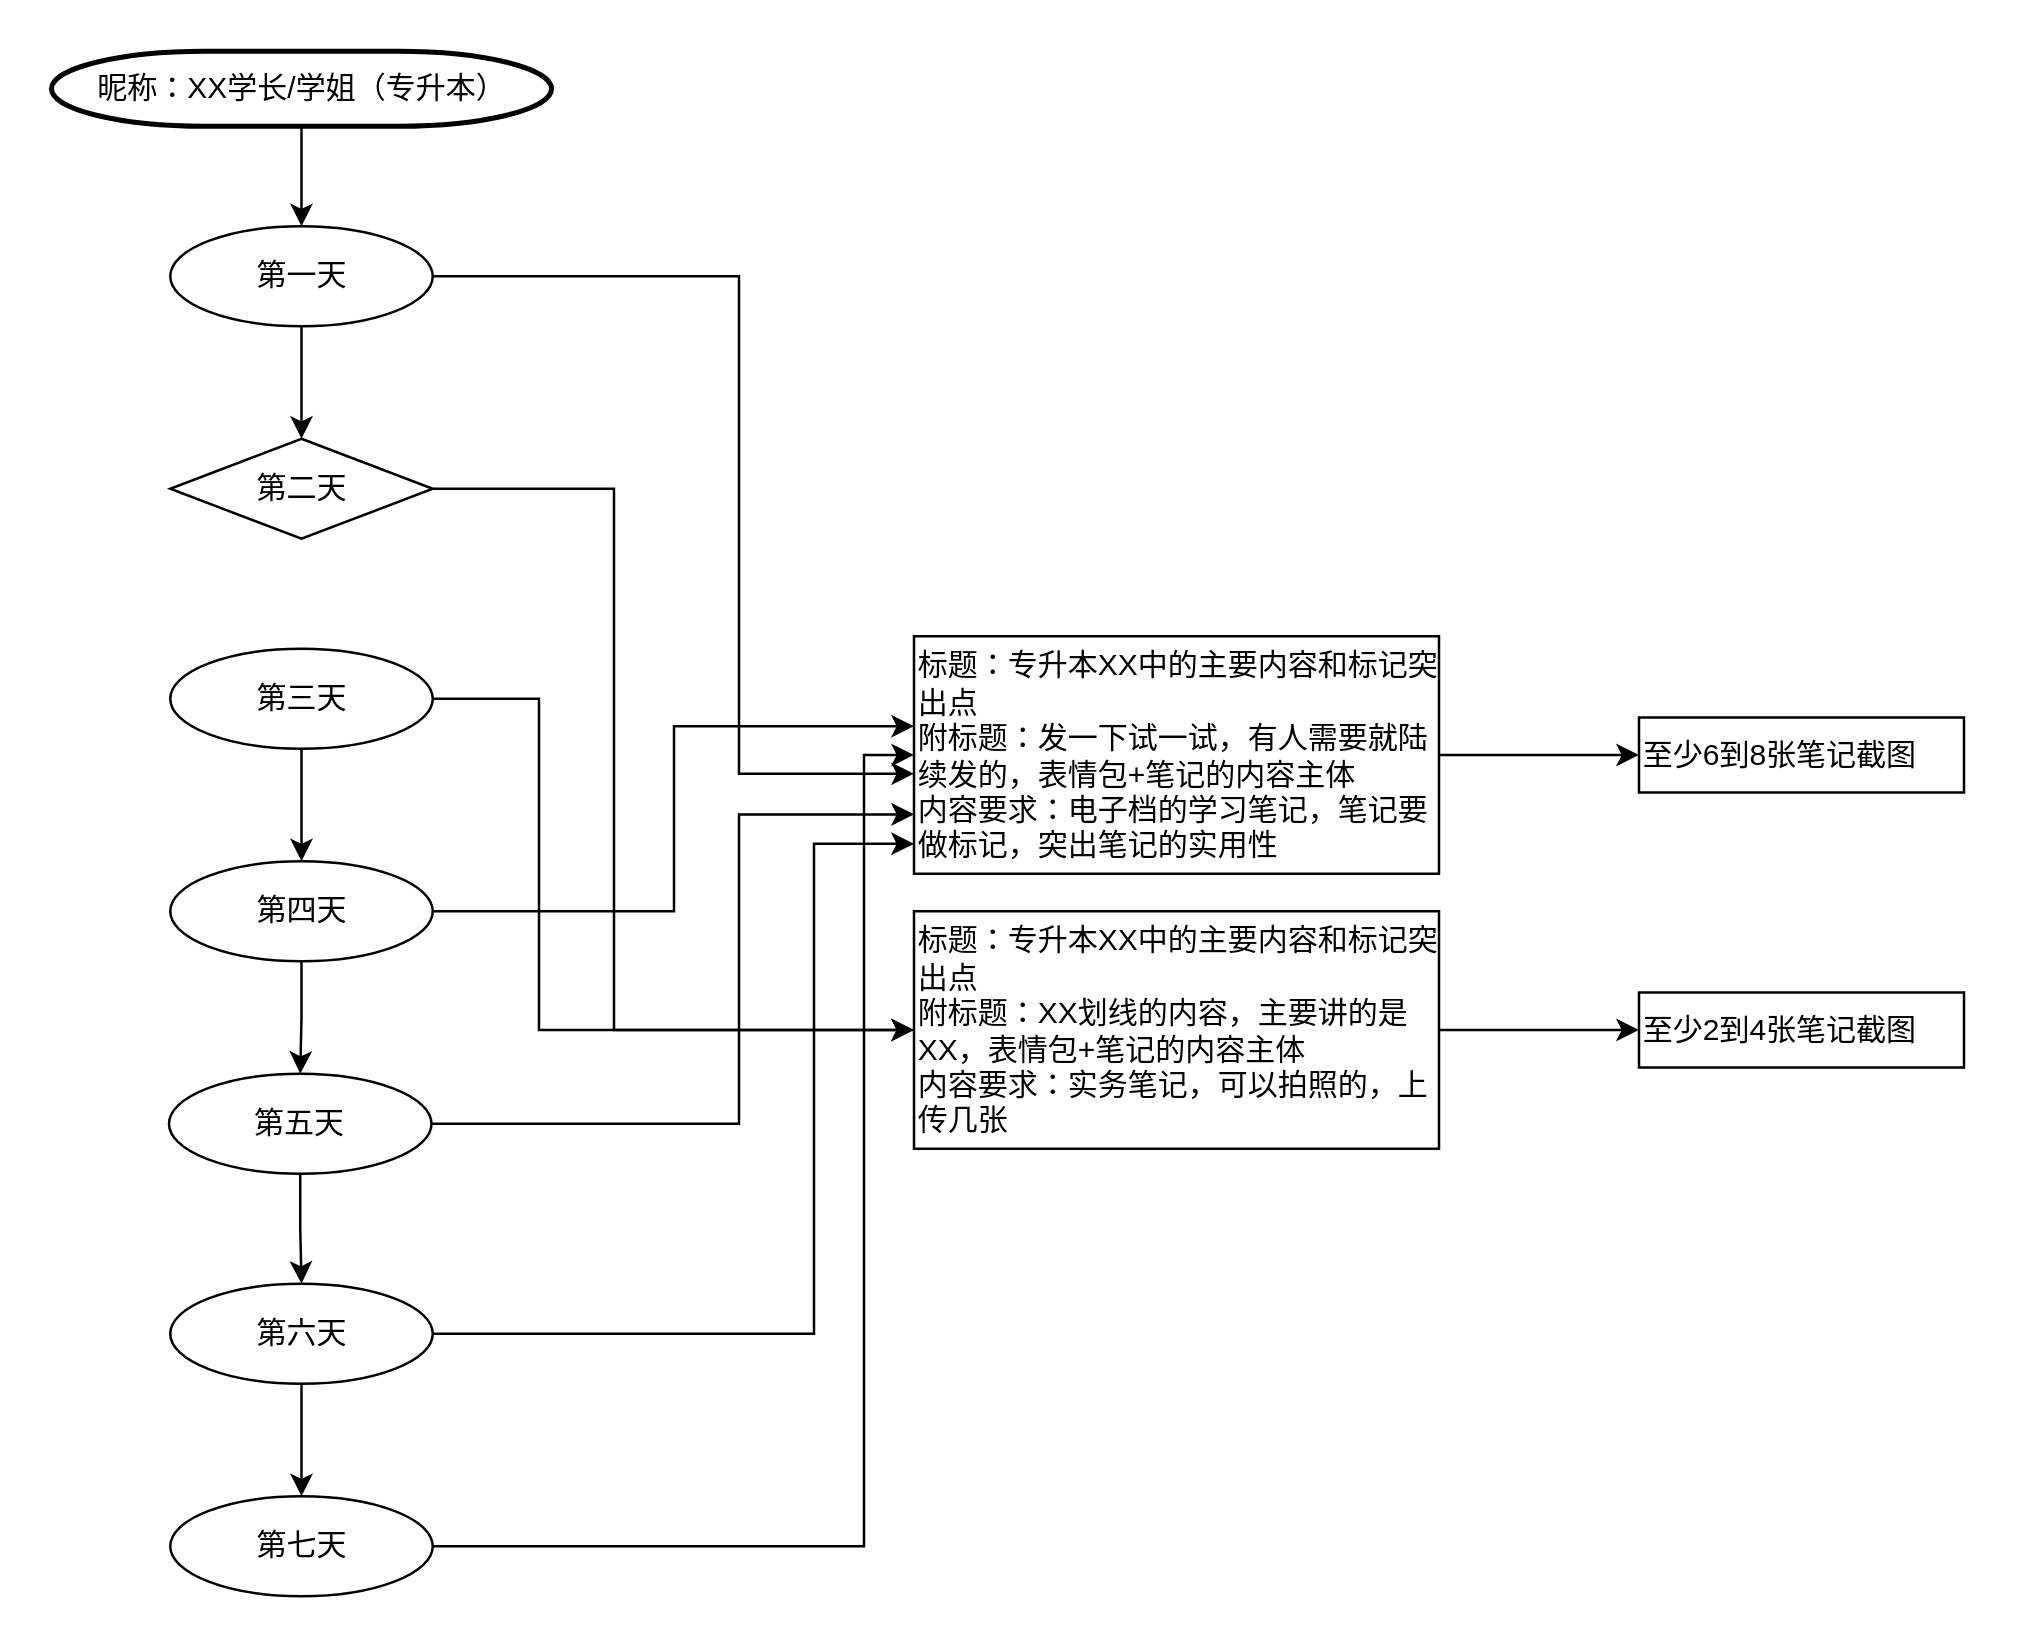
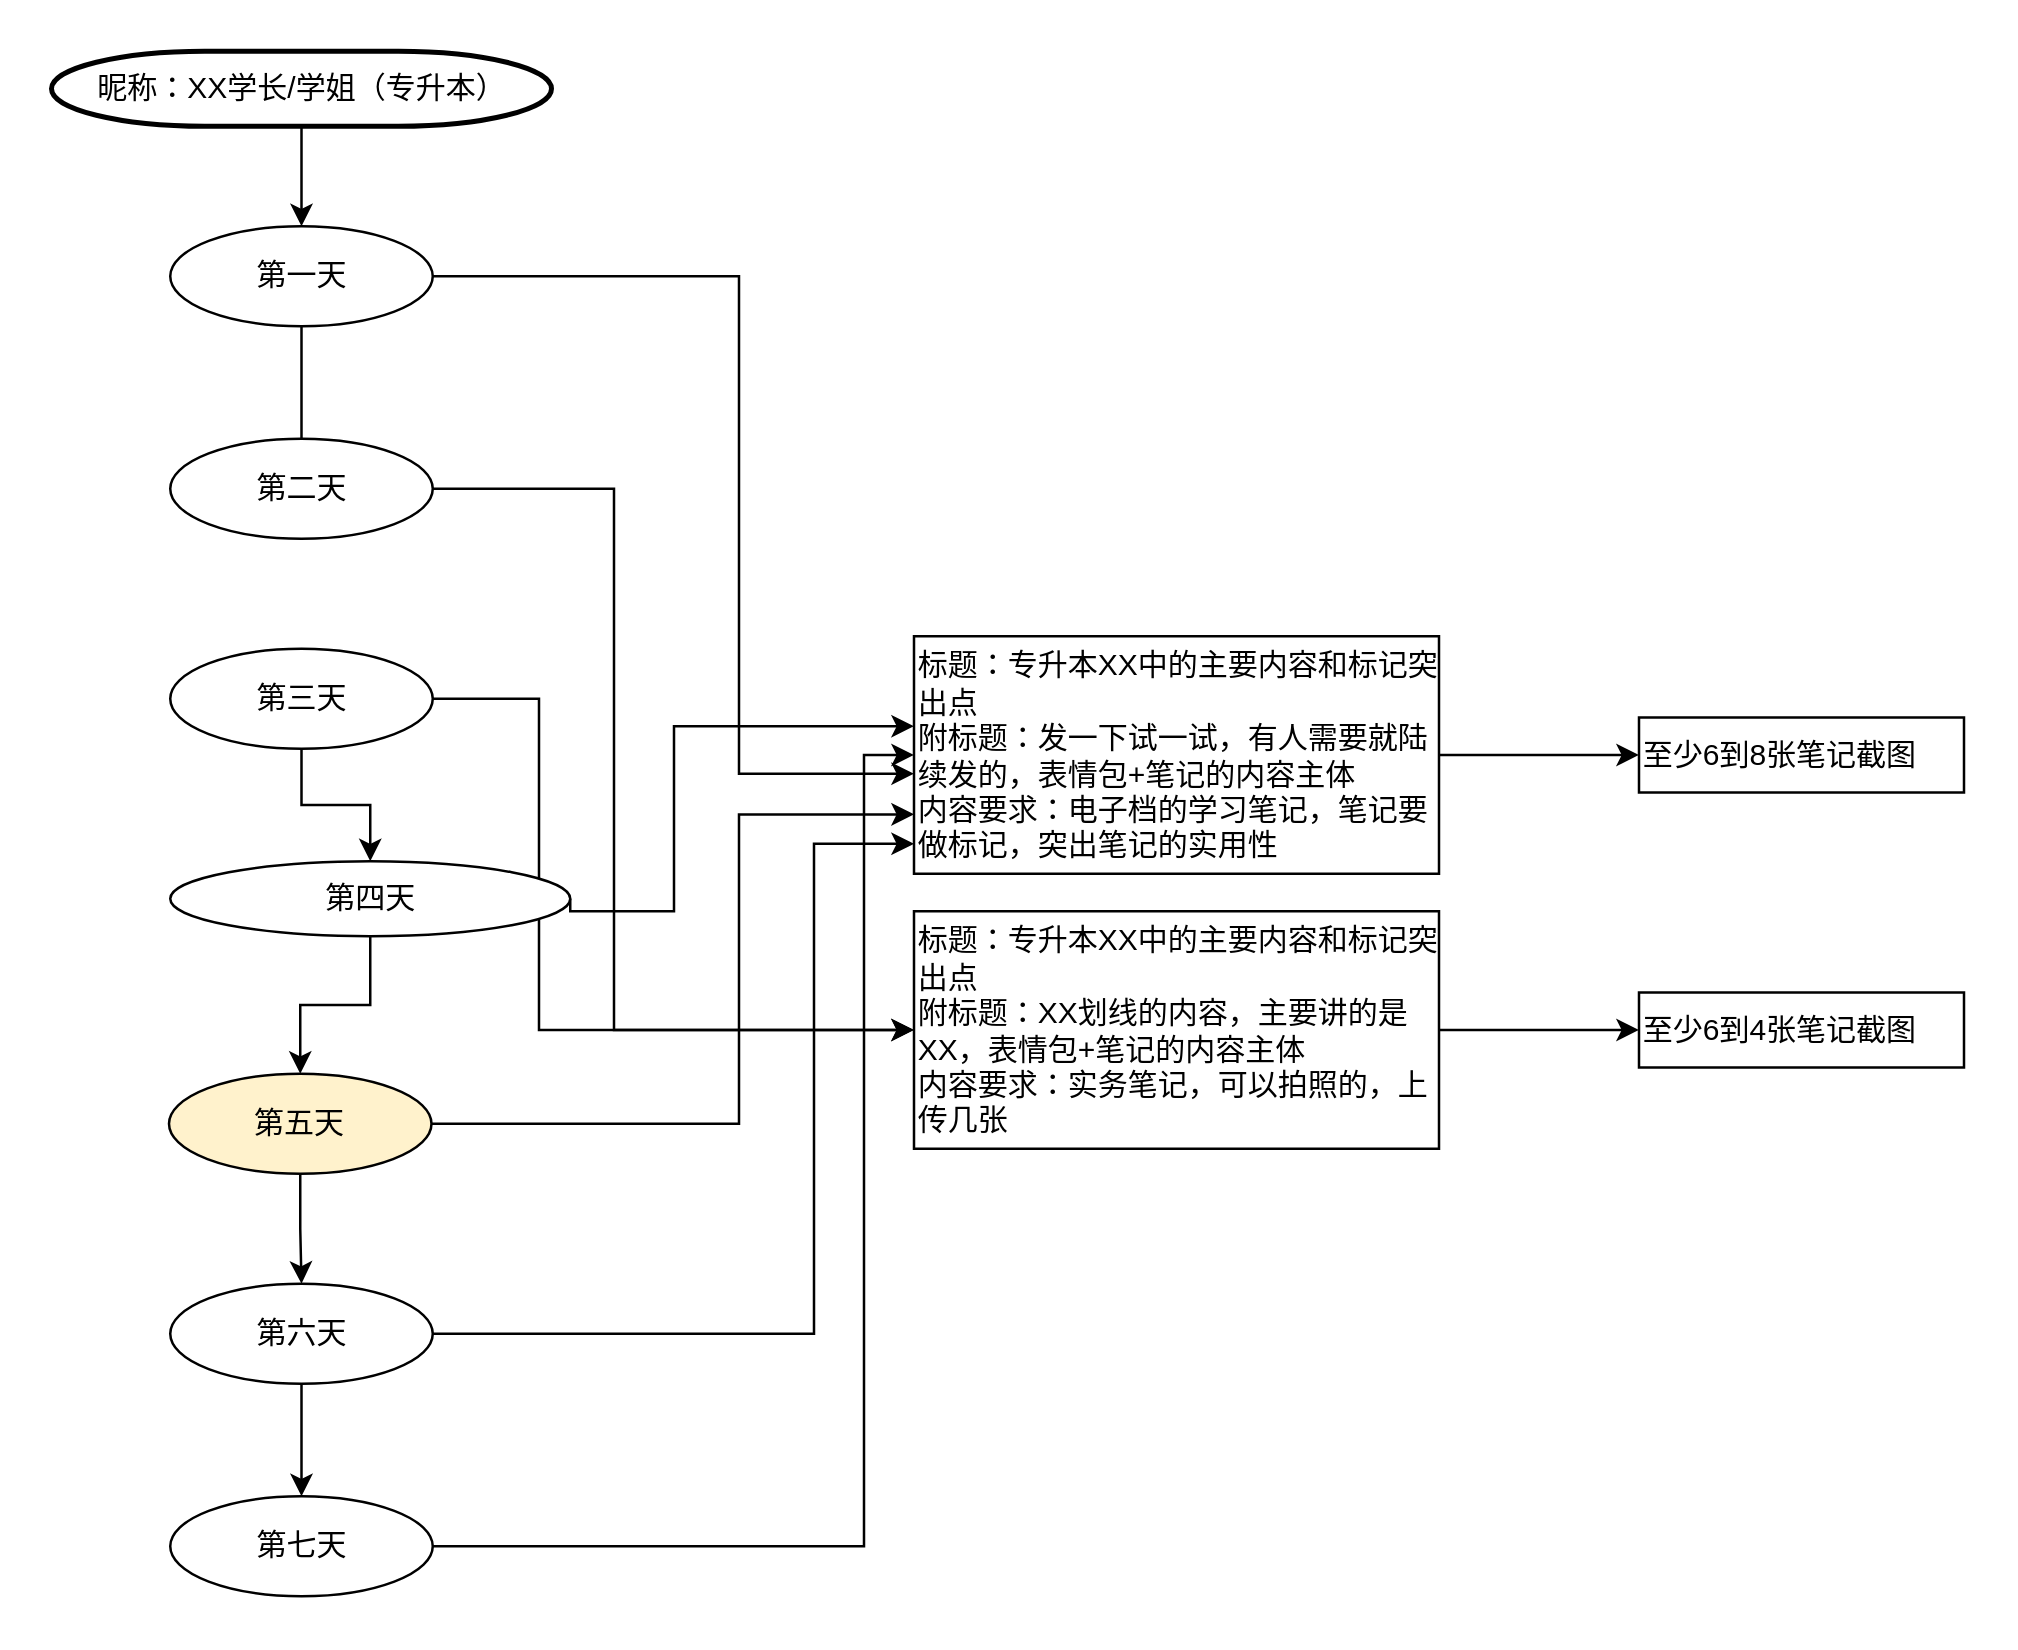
(301, 420) -> (301, 428)
(301, 489) -> (301, 489)
(301, 911) -> (370, 899)
(1781, 1031) -> (1781, 1031)
(300, 1124) -> (300, 1124)
